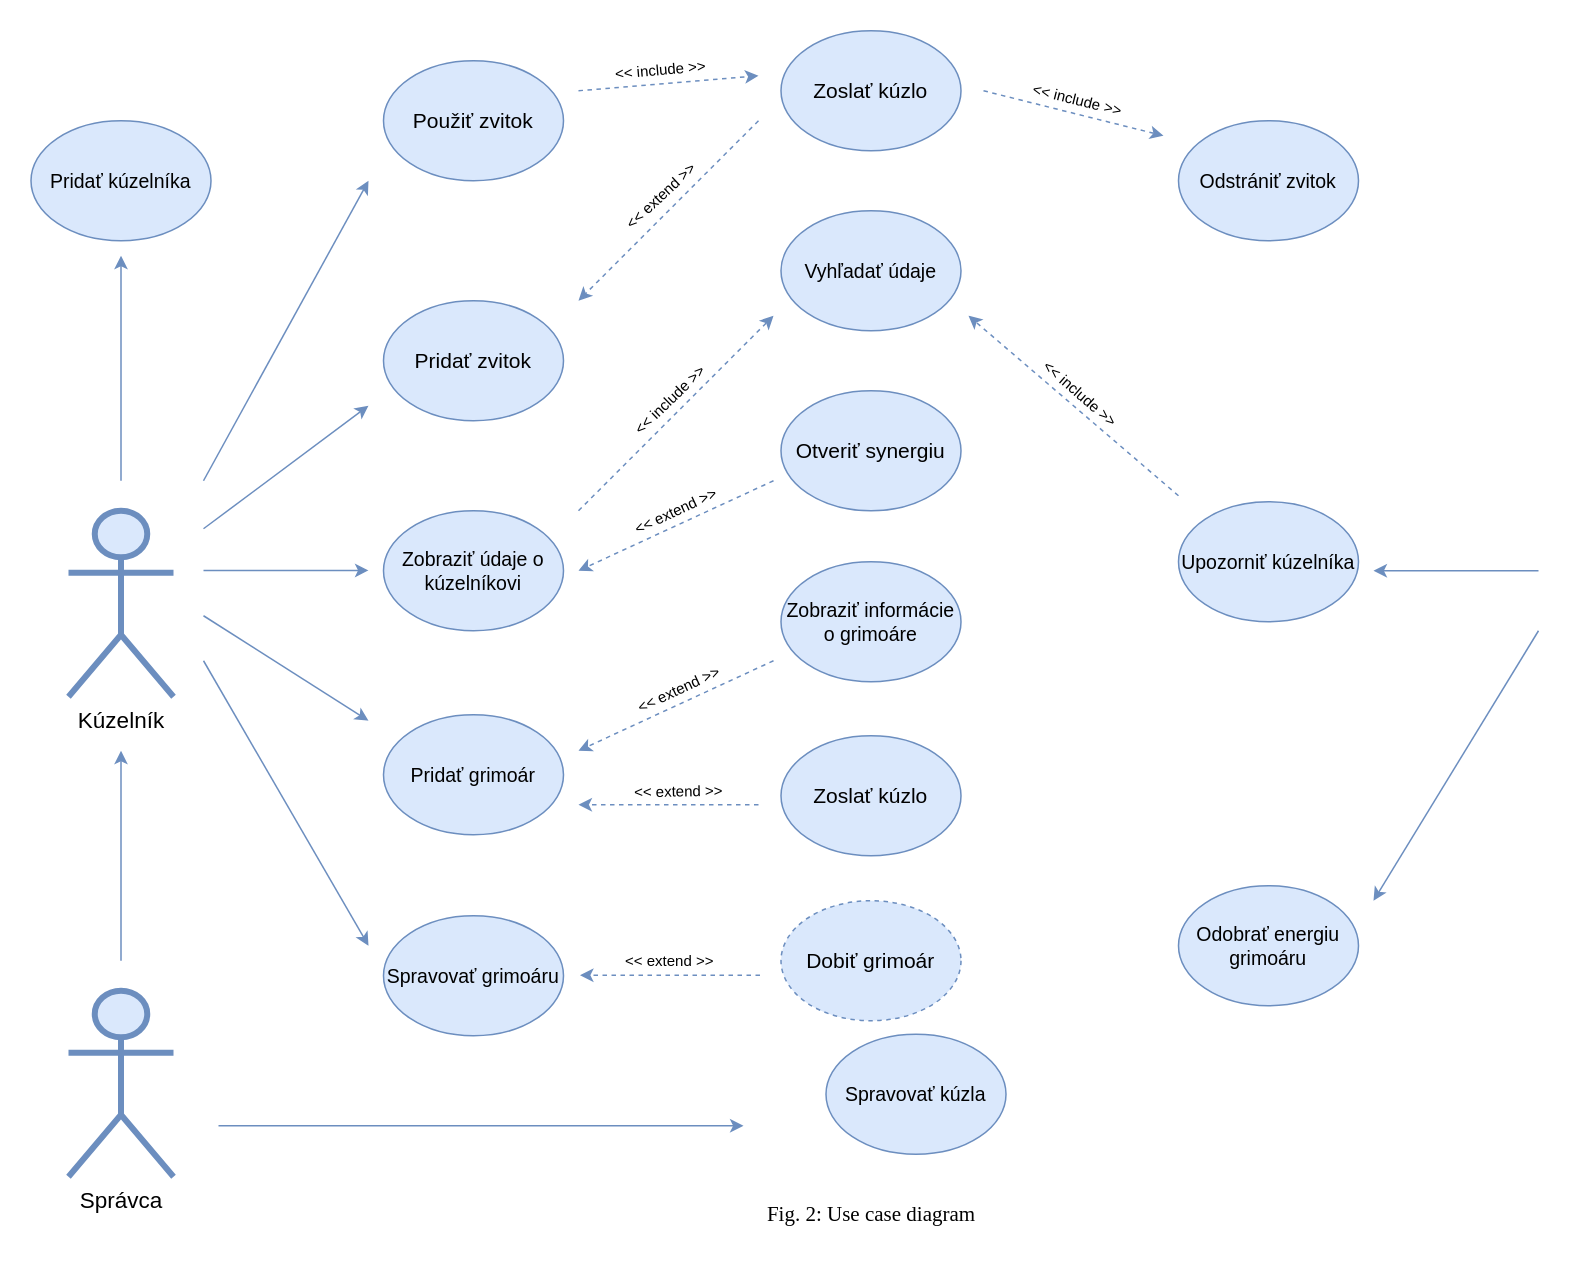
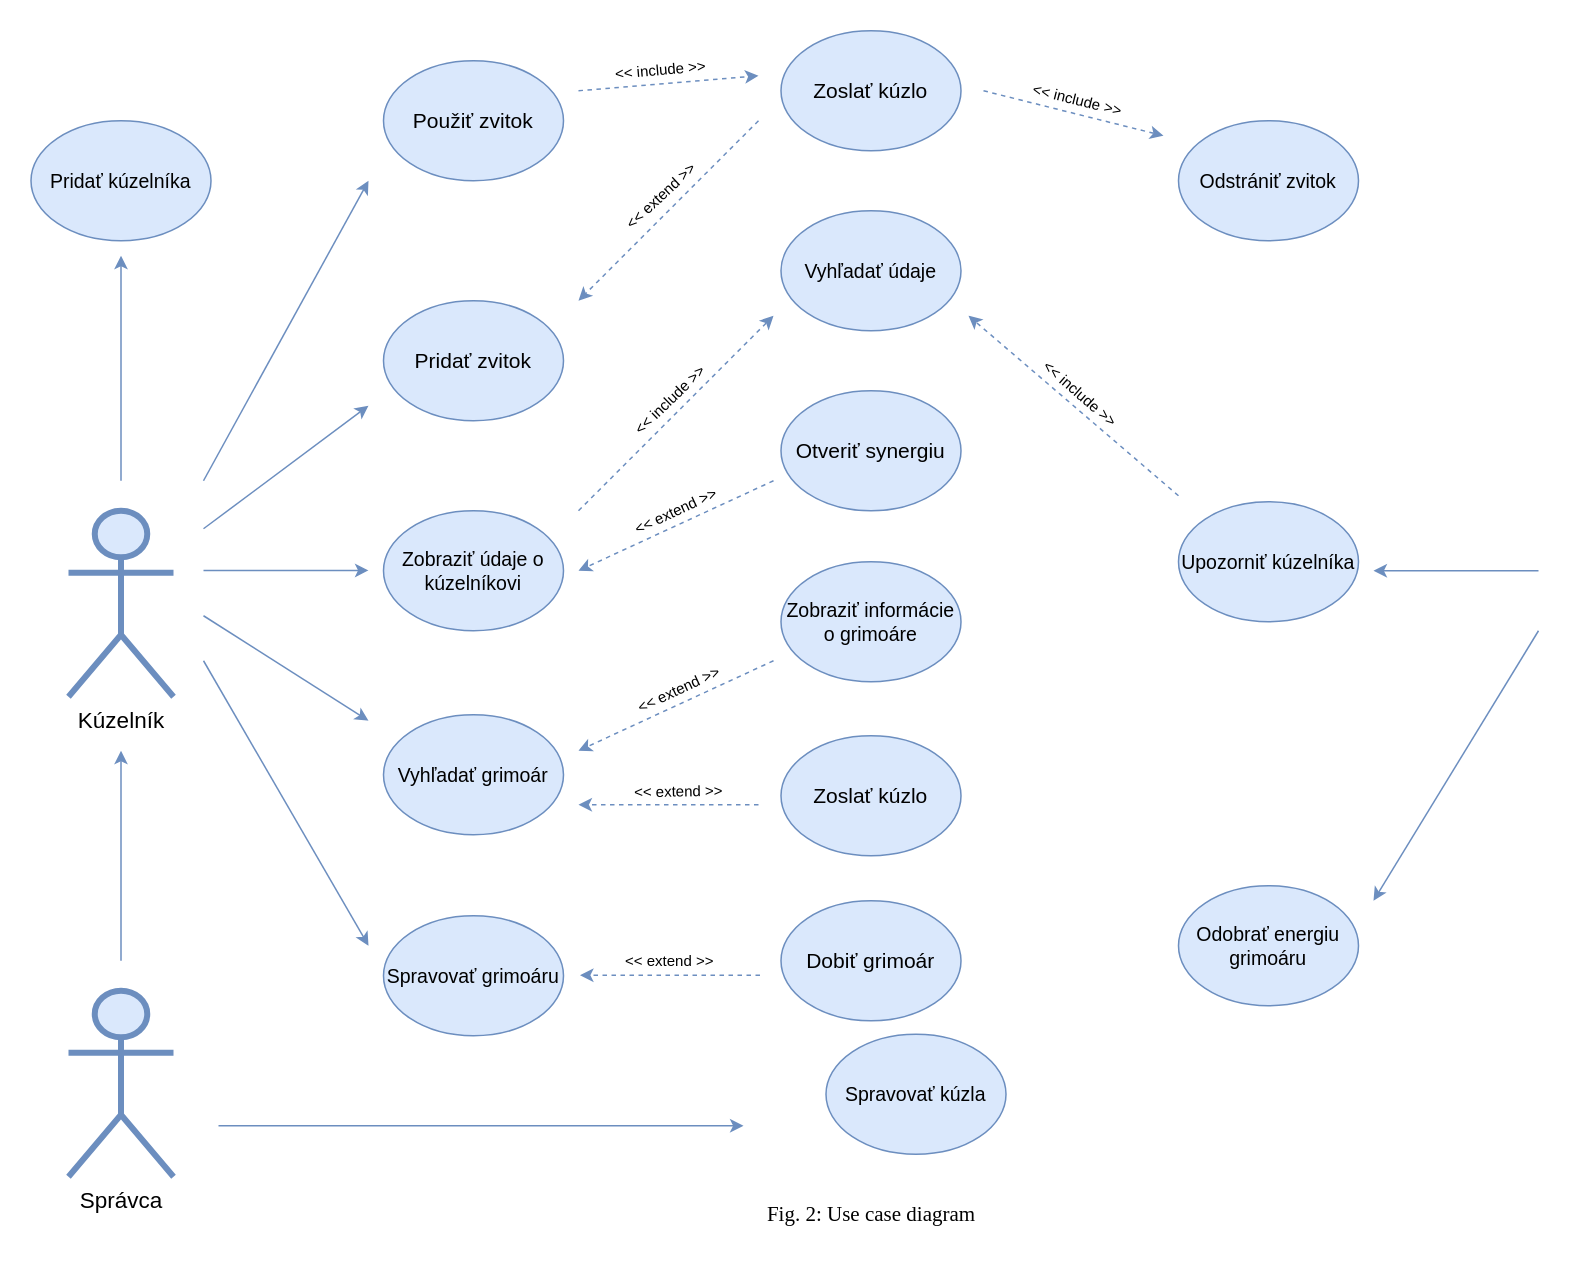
(473, 775) -> (473, 775)
(871, 961) -> (871, 961)
